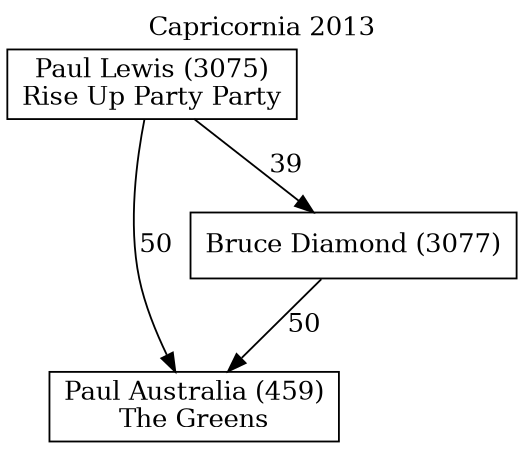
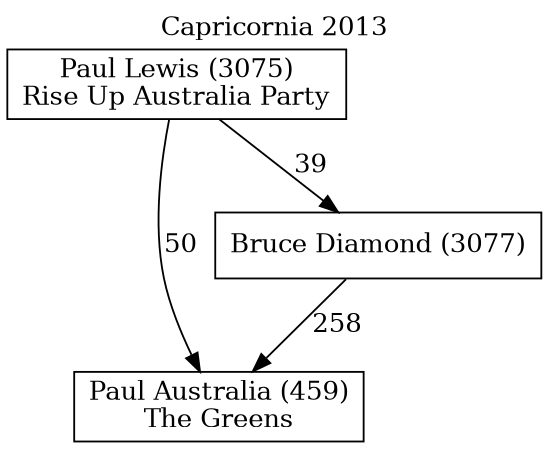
(152, 84) -> (177, 84)
(305, 325) -> (338, 325)
